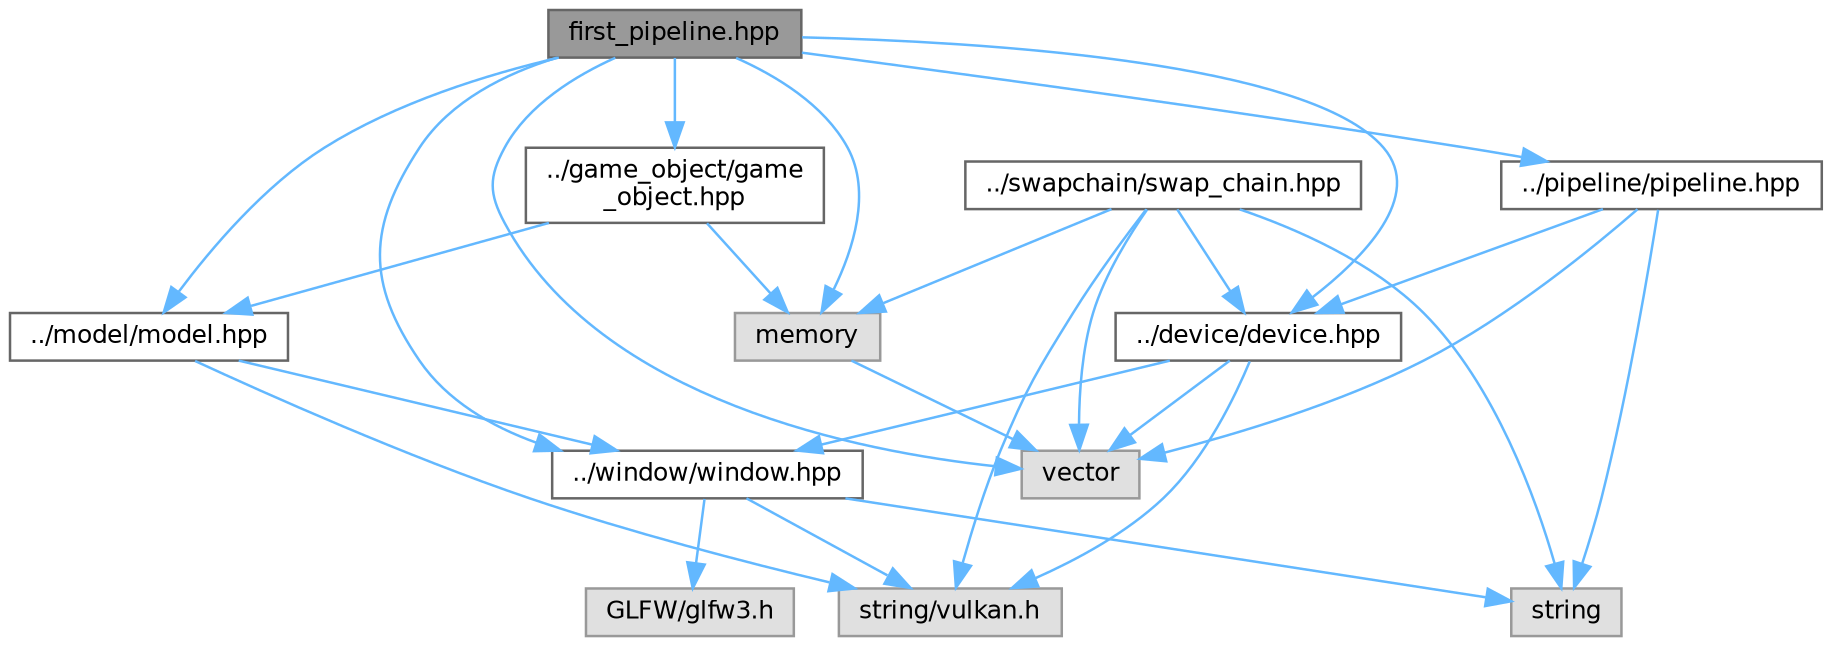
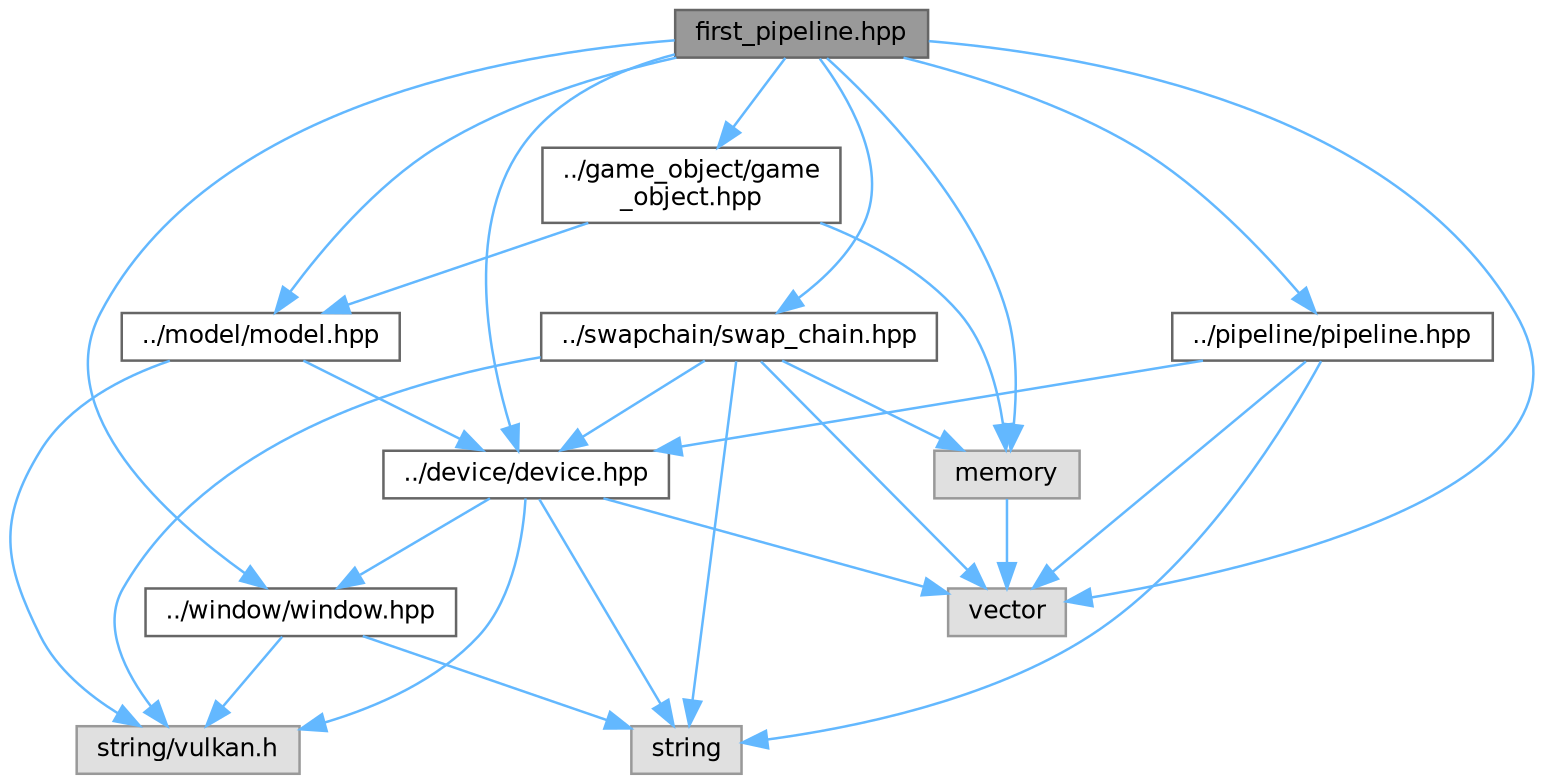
none -> (872, 186)
(415, 403) -> (401, 410)
none -> (600, 601)
(690, 612) -> none
